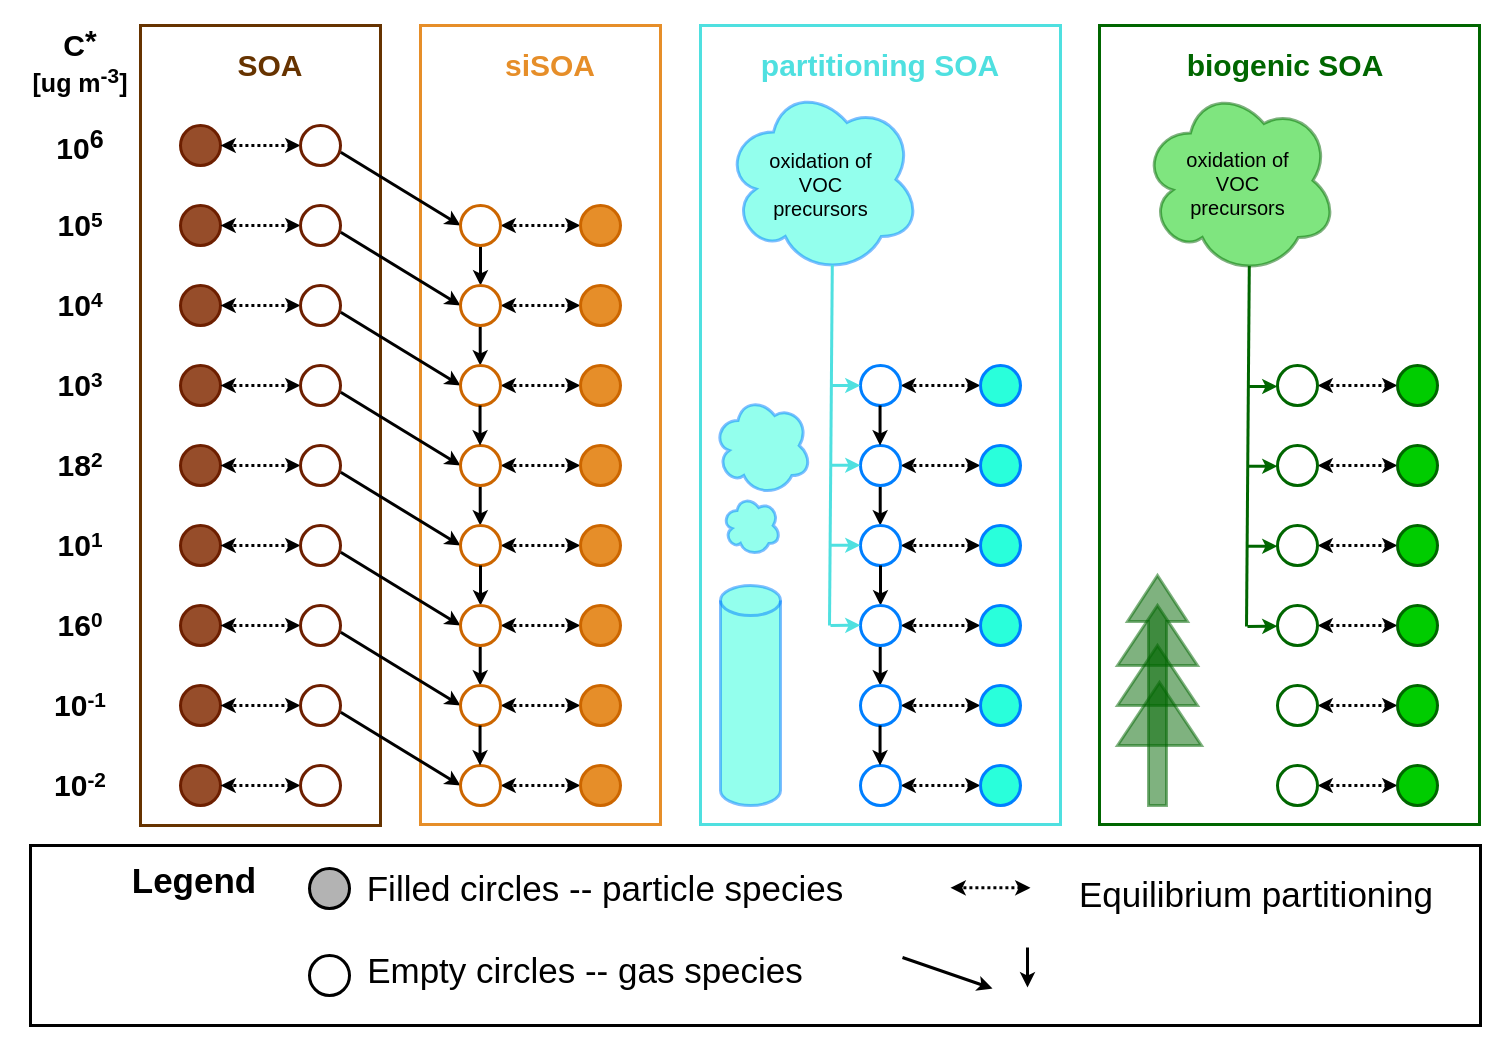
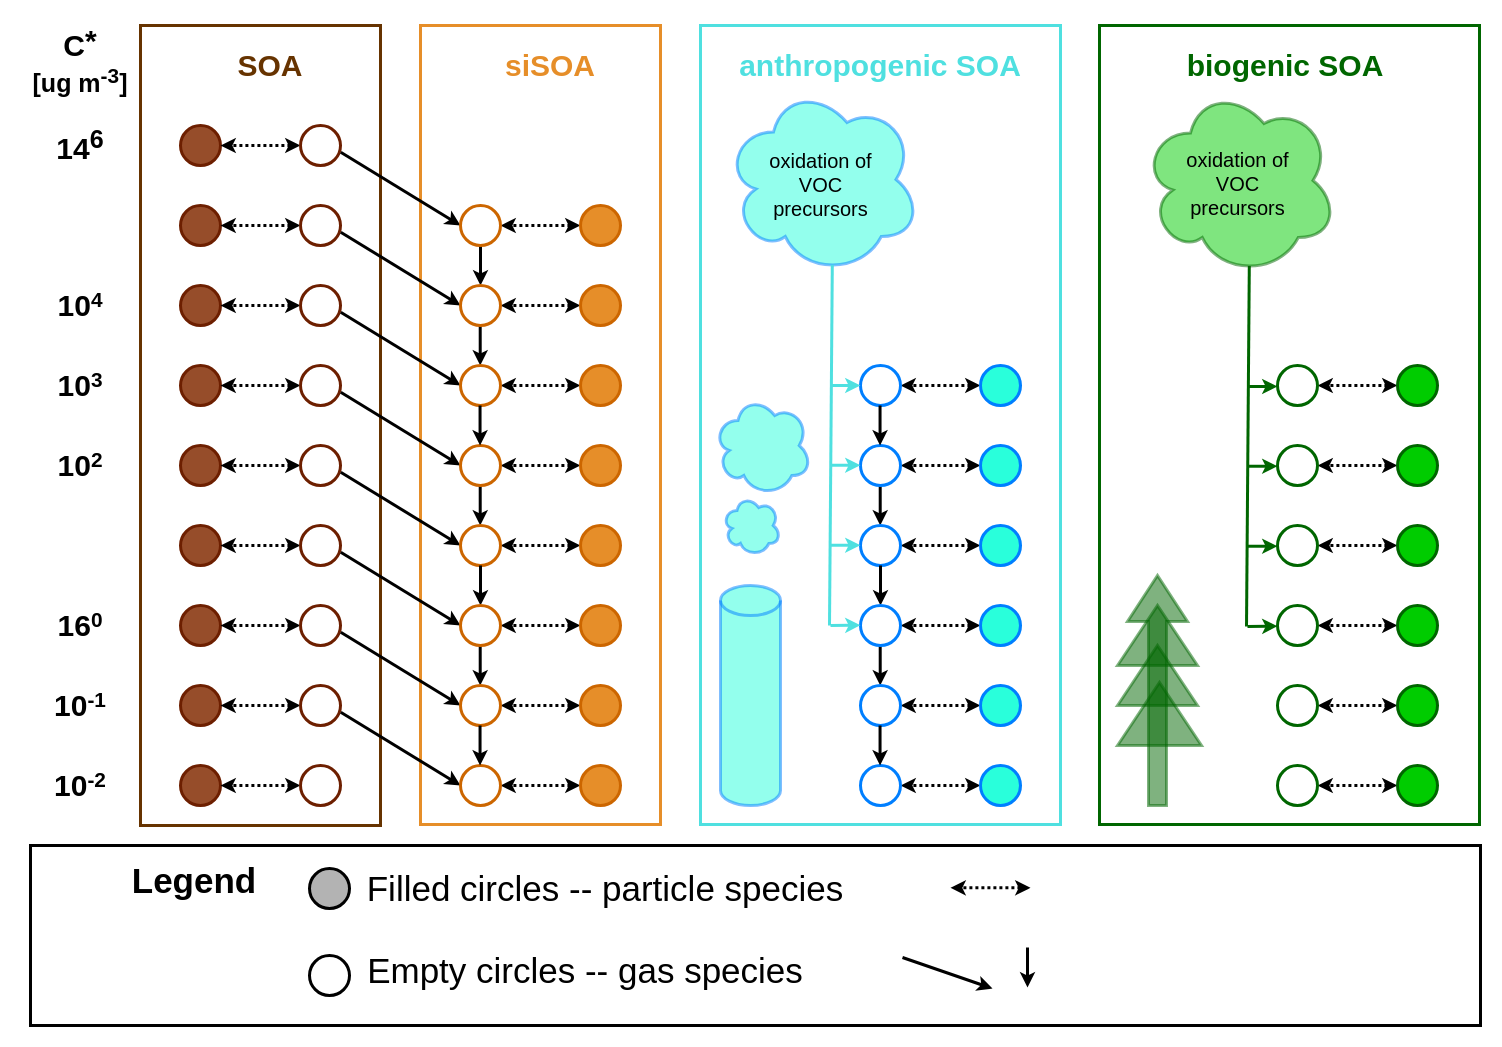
(881, 66) -> (881, 66)
(81, 146) -> (81, 146)
(81, 226) -> none
(81, 466) -> (81, 466)
(81, 546) -> none
(1257, 895) -> none
